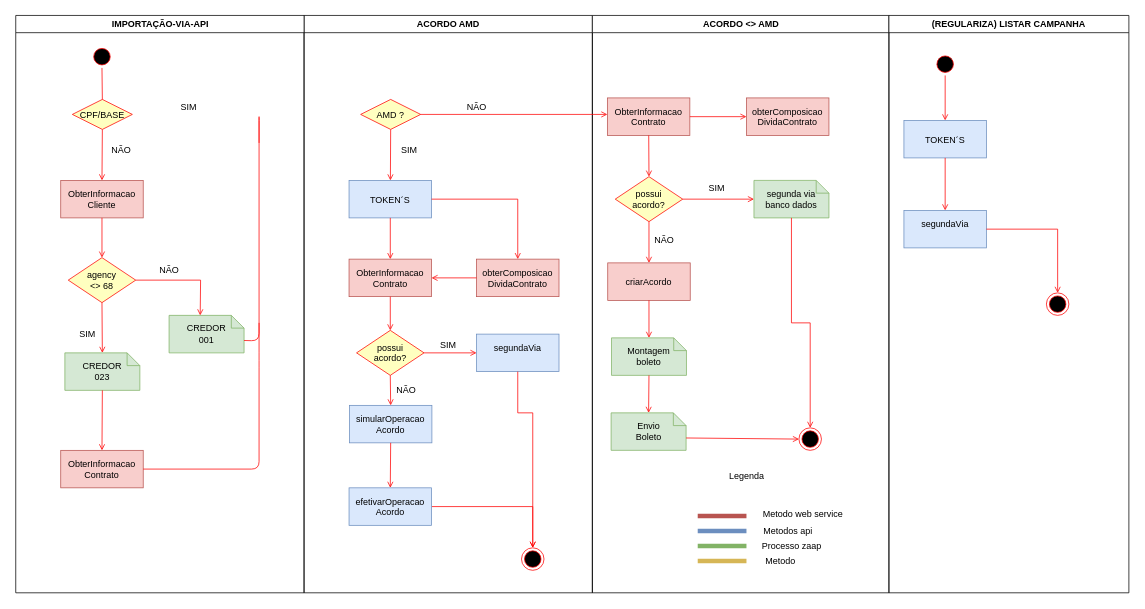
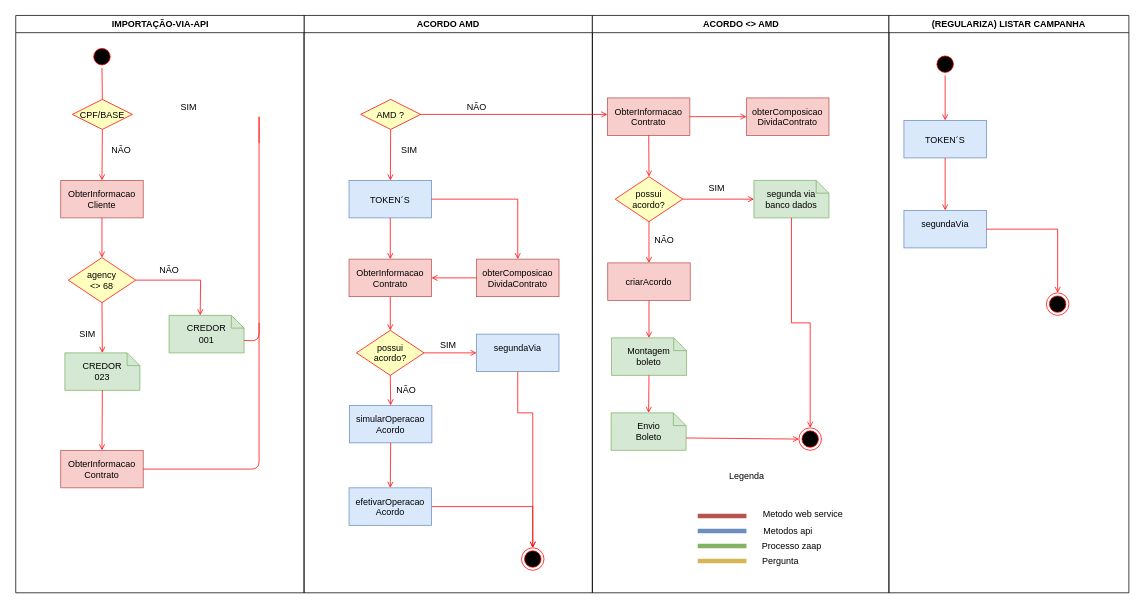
(781, 561) -> (781, 561)
